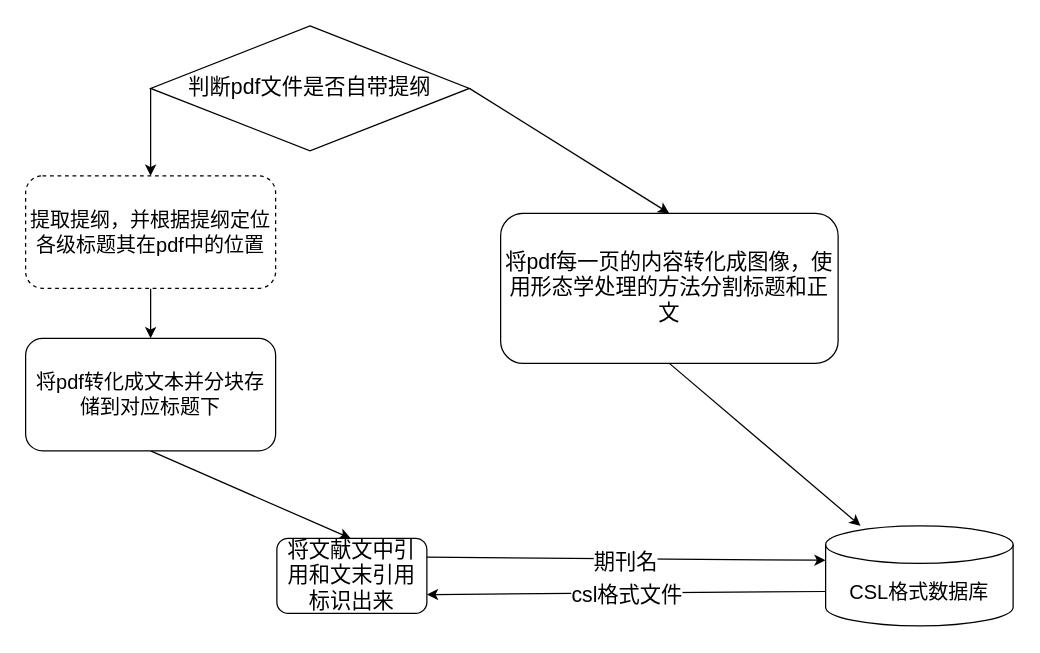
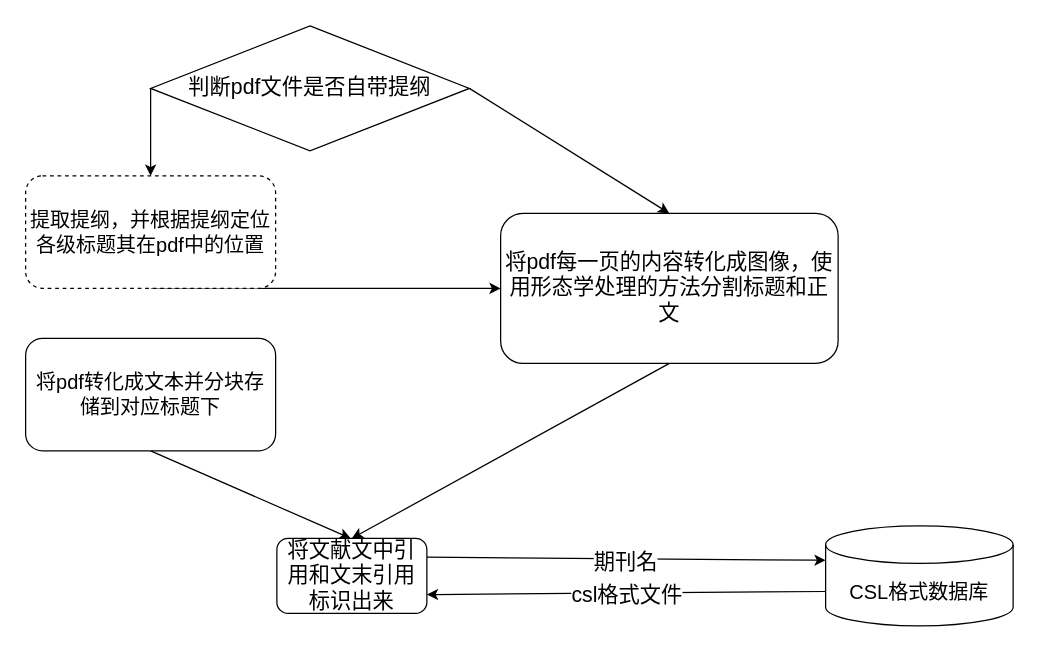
(151, 309) -> (376, 288)
(762, 442) -> (514, 449)
